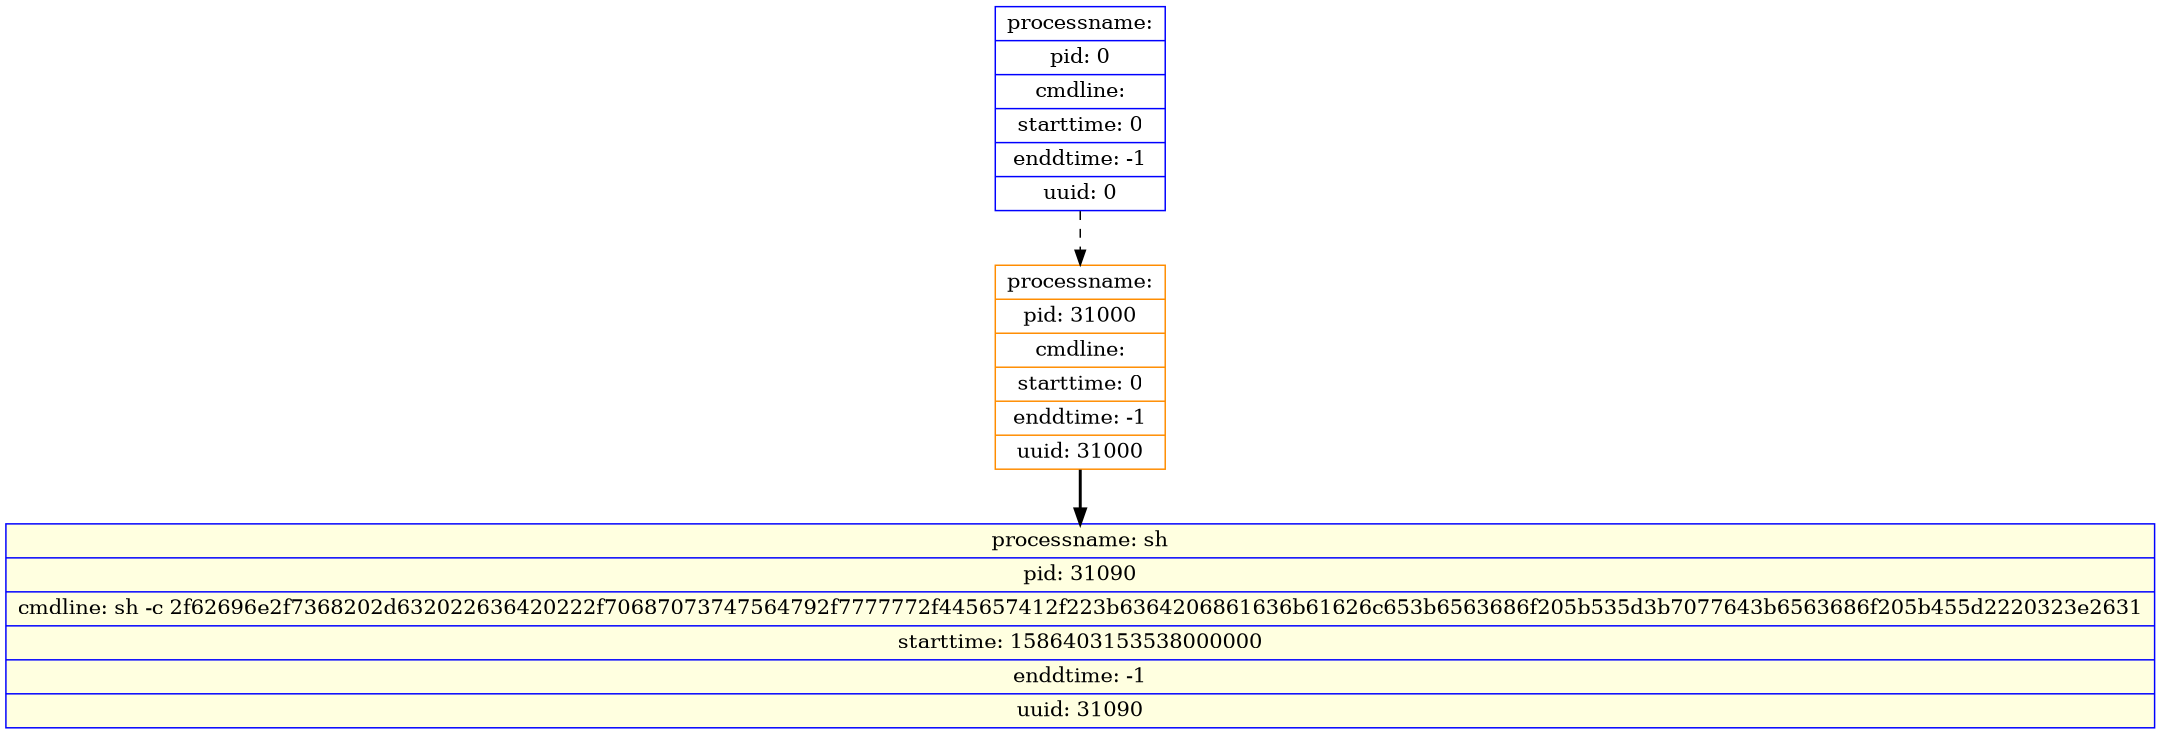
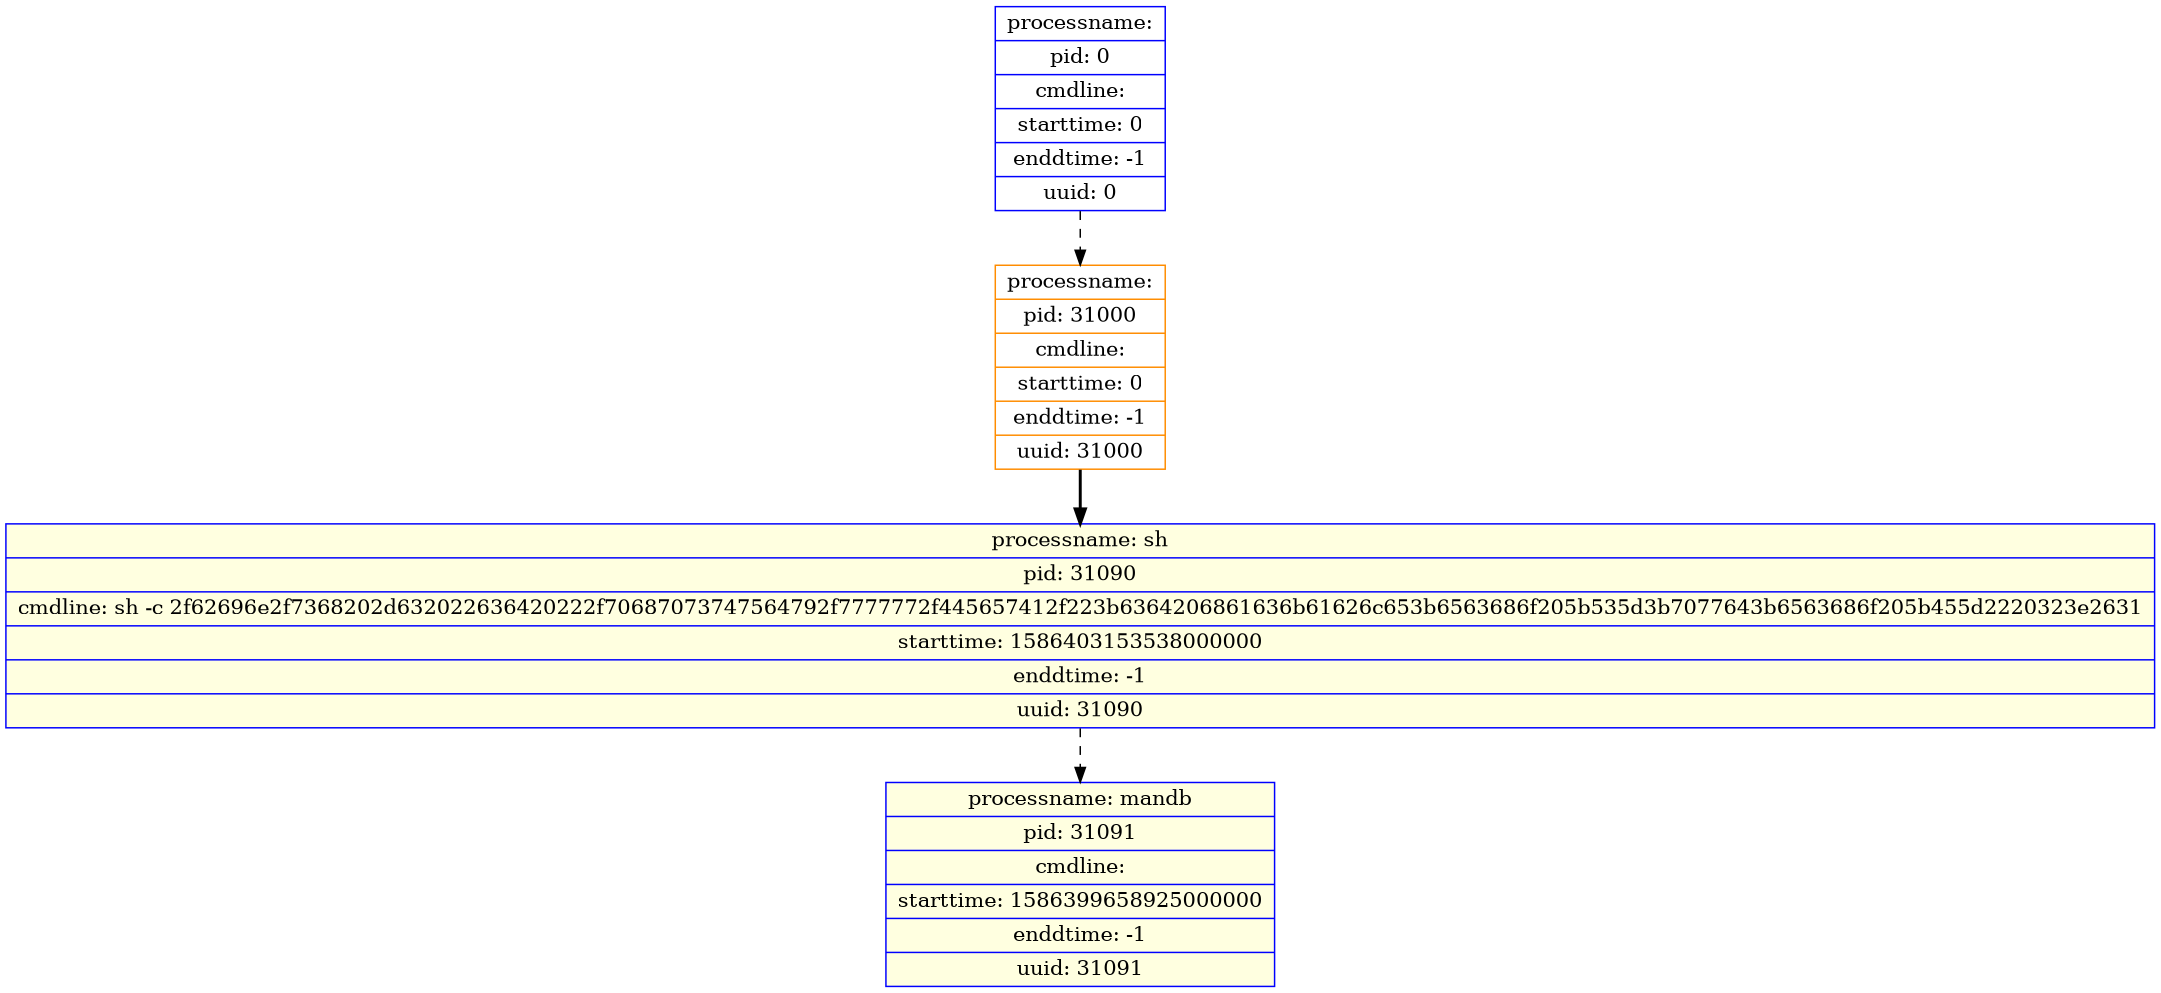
none -> (1080, 884)
